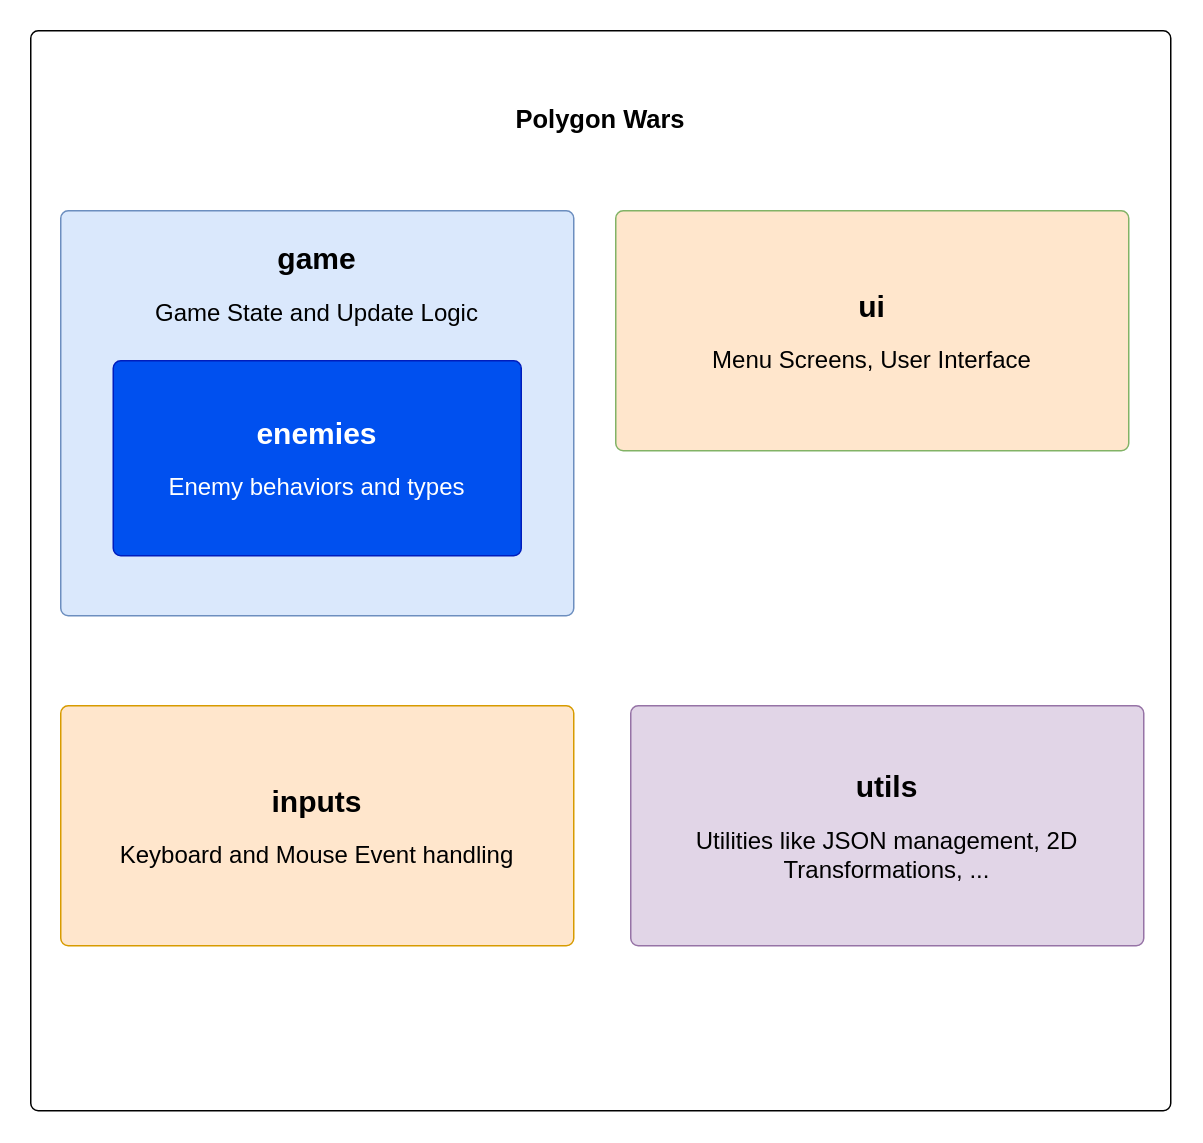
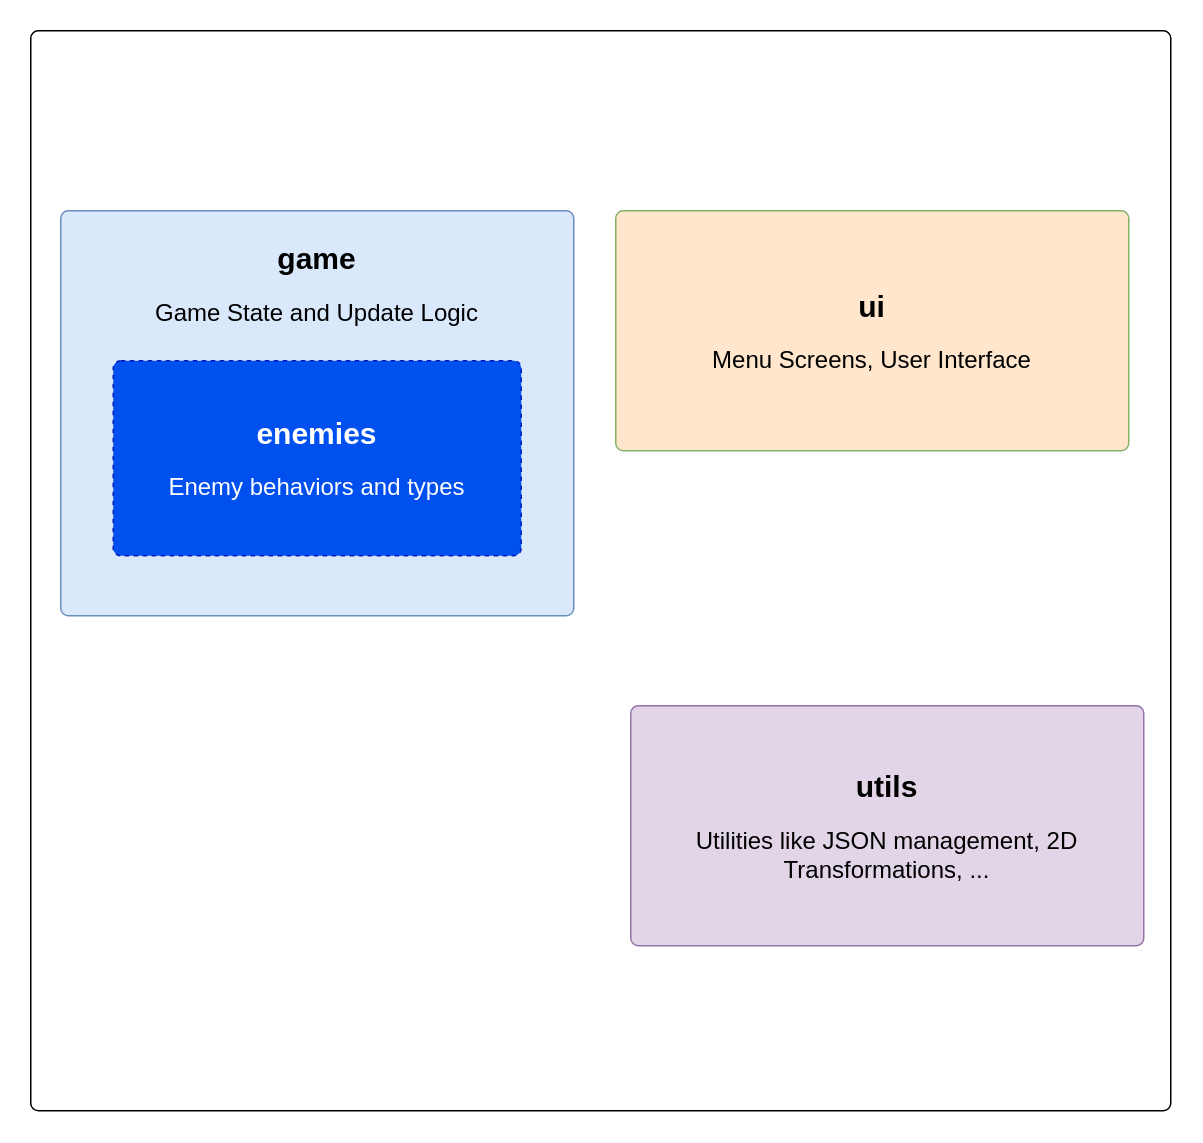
(601, 121) -> none
(317, 458) -> (317, 458)
(317, 826) -> none
